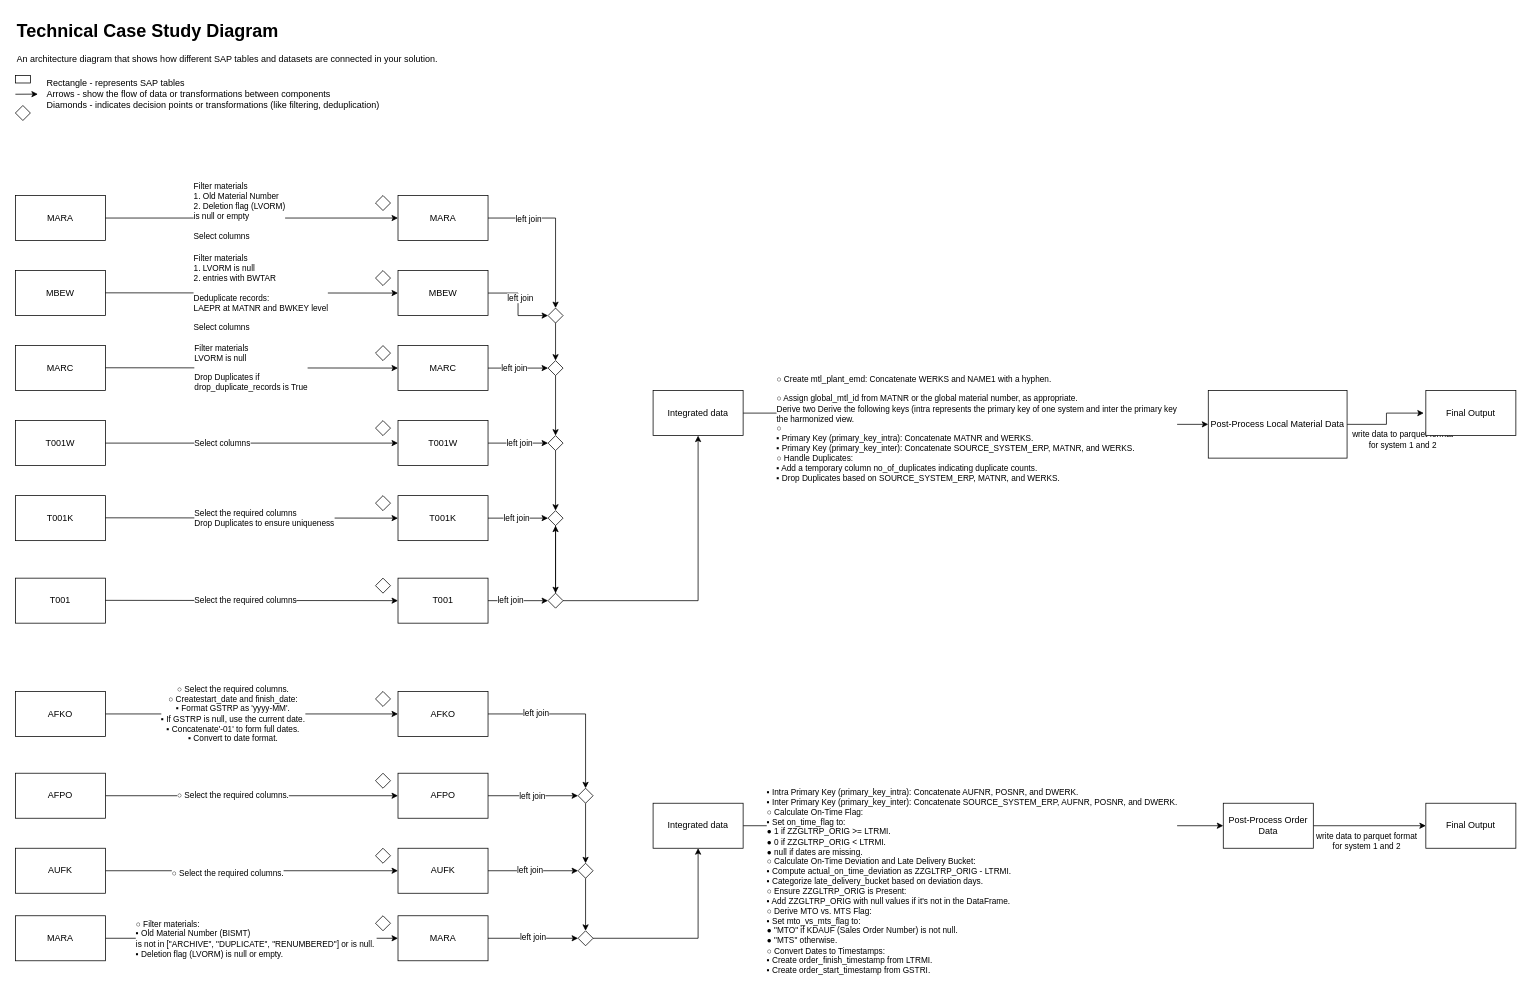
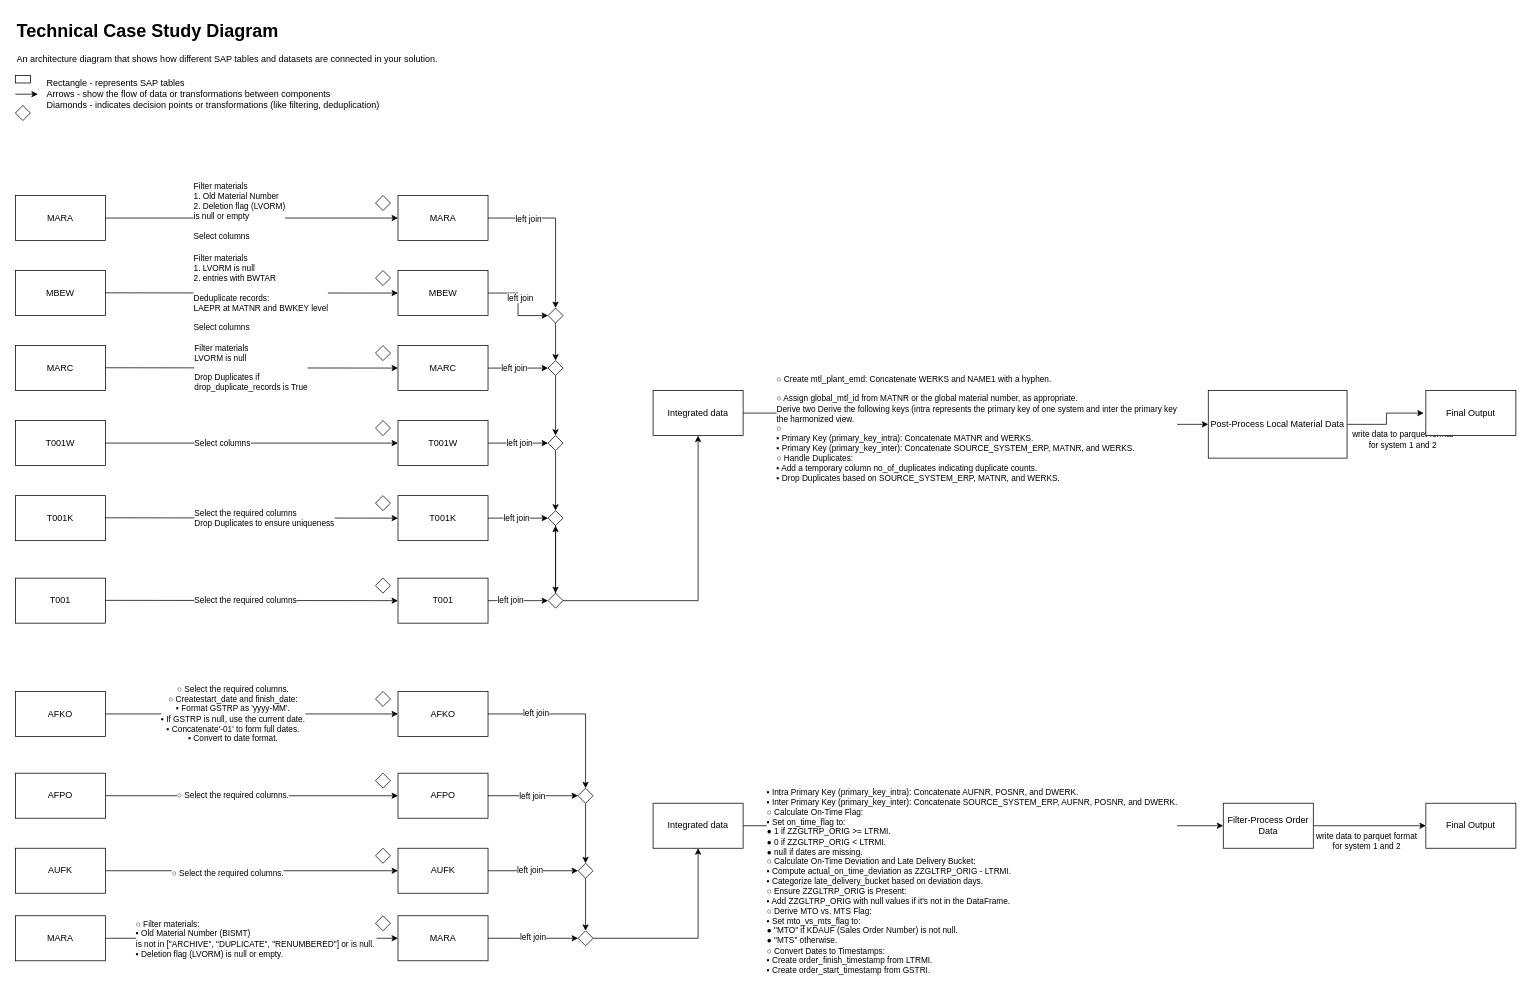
(1268, 825) -> (1268, 825)
